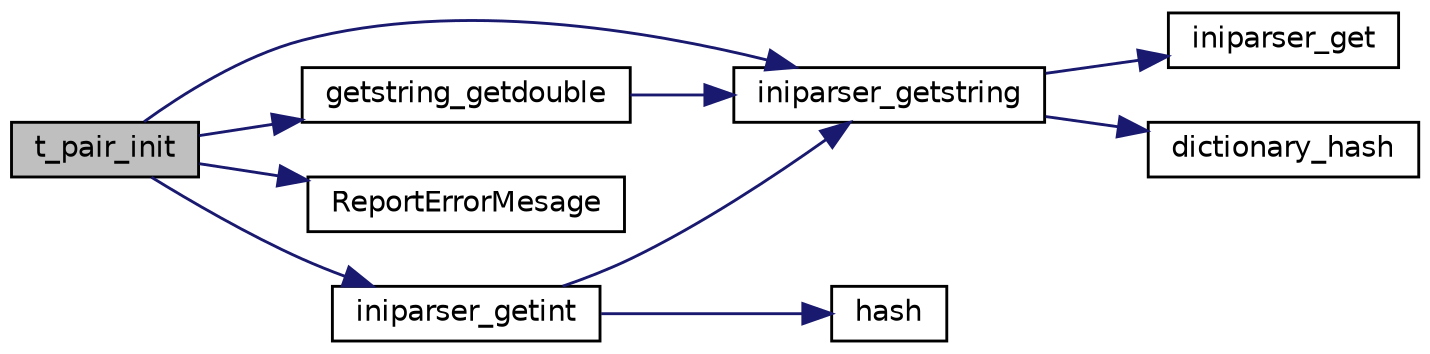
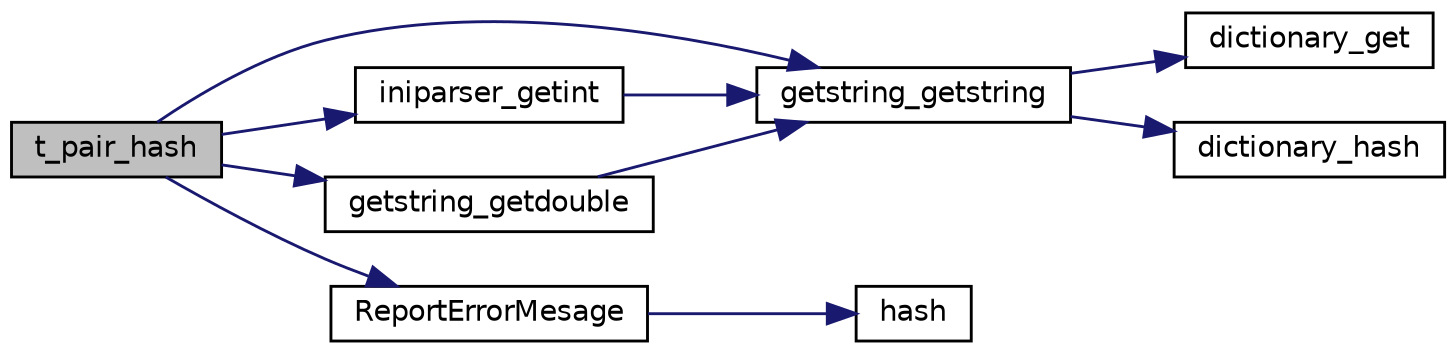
(1283, 40) -> (1309, 40)
(889, 95) -> (914, 95)
(105, 150) -> (117, 150)
(702, 314) -> (738, 314)
